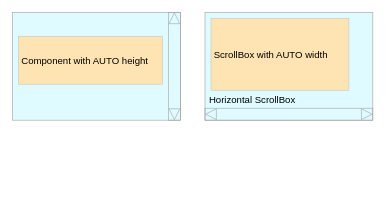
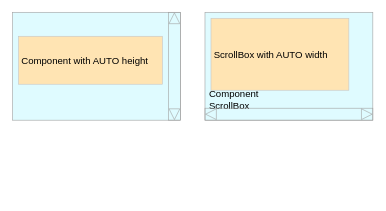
(255, 100) -> (255, 100)
